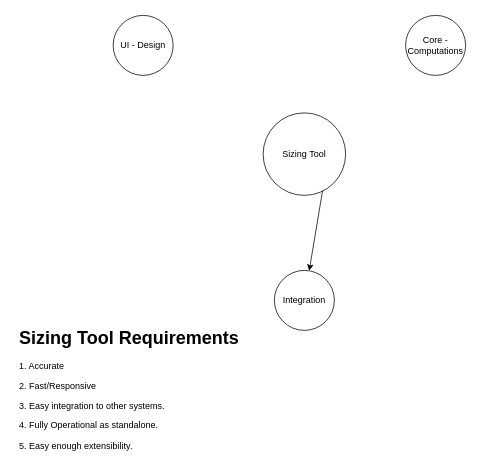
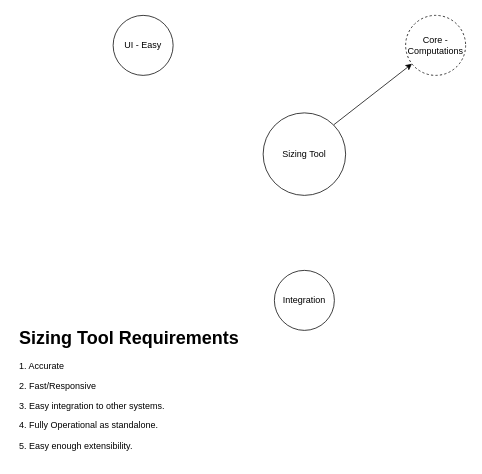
(143, 45) -> (143, 45)
(435, 45) -> (435, 45)
(316, 228) -> (371, 96)
